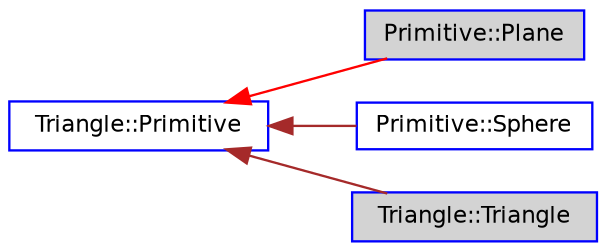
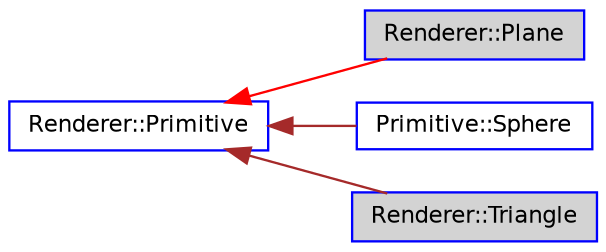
(475, 35) -> (475, 35)
(139, 126) -> (139, 126)
(475, 217) -> (475, 217)
